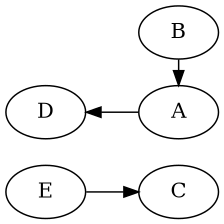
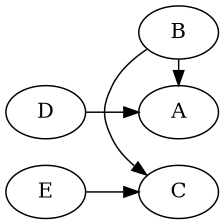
none -> (106, 101)
(120, 112) -> (113, 112)
